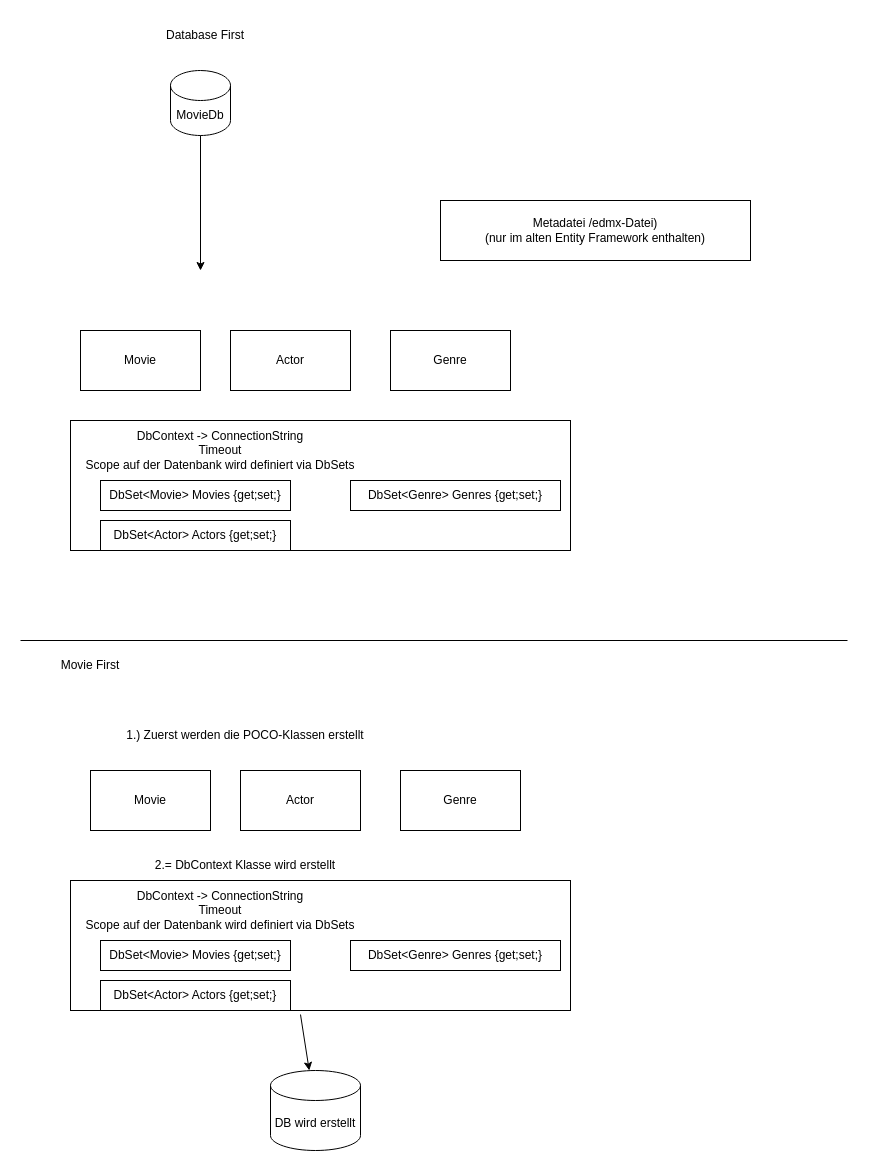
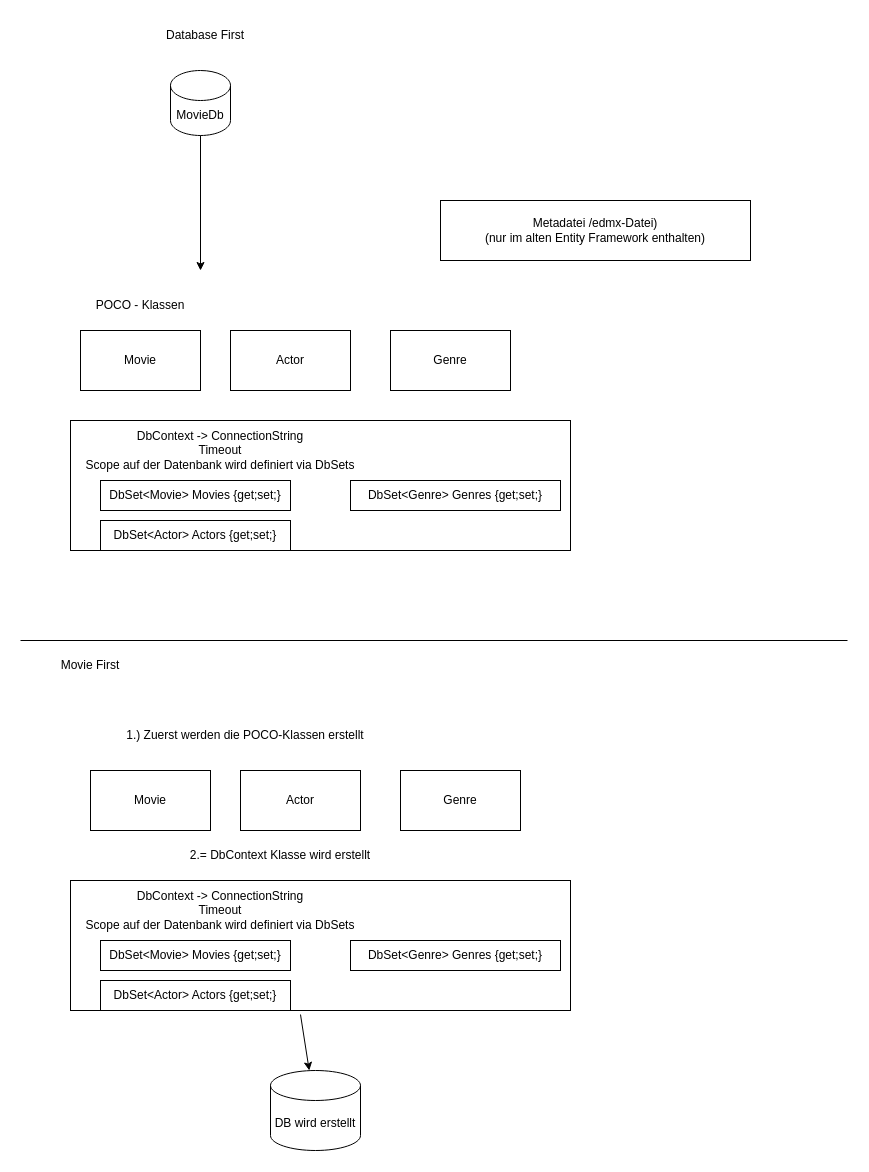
none -> (141, 306)
(246, 866) -> (281, 856)
